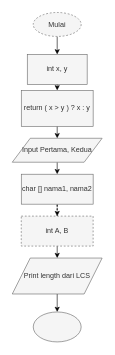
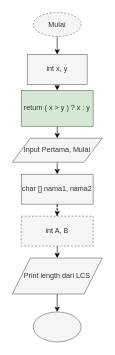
(57, 108) -> (57, 108)
(57, 150) -> (57, 150)
